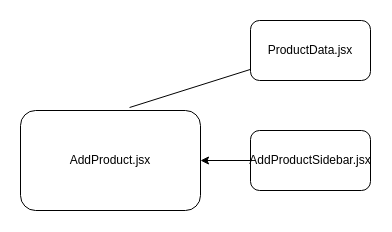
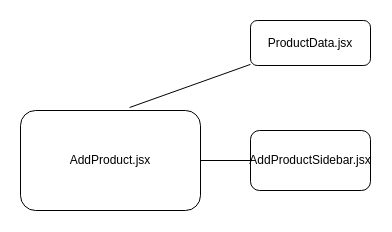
(311, 51) -> (311, 43)
(208, 161) -> (206, 161)
